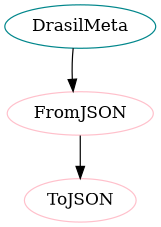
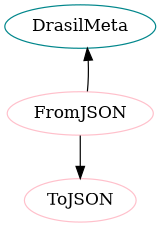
(72, 64) -> (88, 76)
